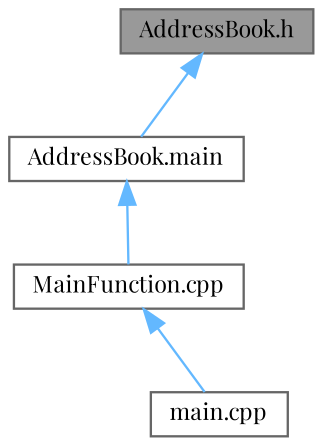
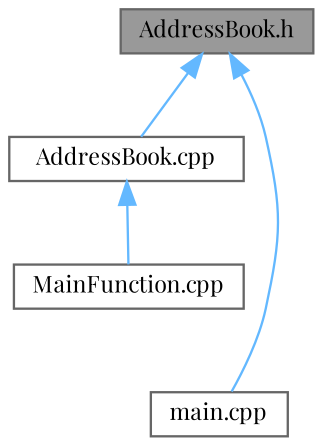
(126, 159) -> (126, 159)
(181, 360) -> (277, 234)
